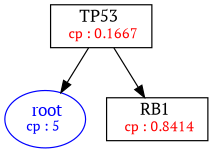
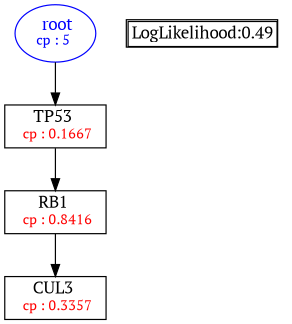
none -> (202, 33)
(78, 65) -> (55, 78)
(160, 127) -> (58, 220)
none -> (55, 298)
